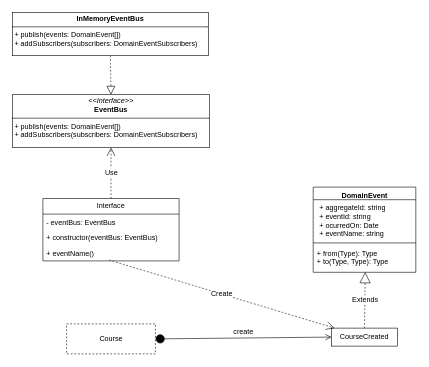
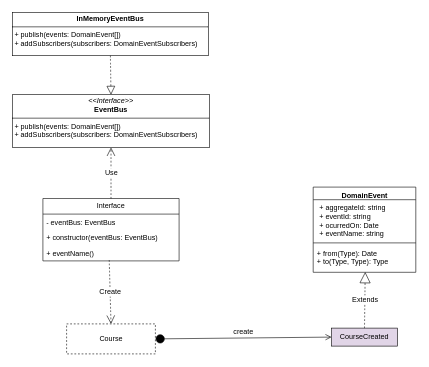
(357, 258) -> (357, 258)
(209, 290) -> (110, 293)
(365, 337) -> (365, 337)
